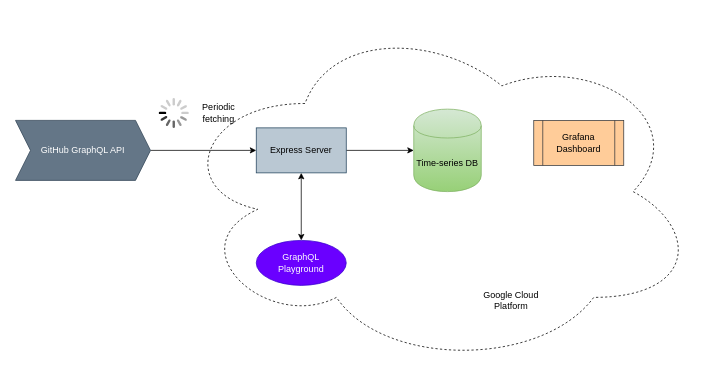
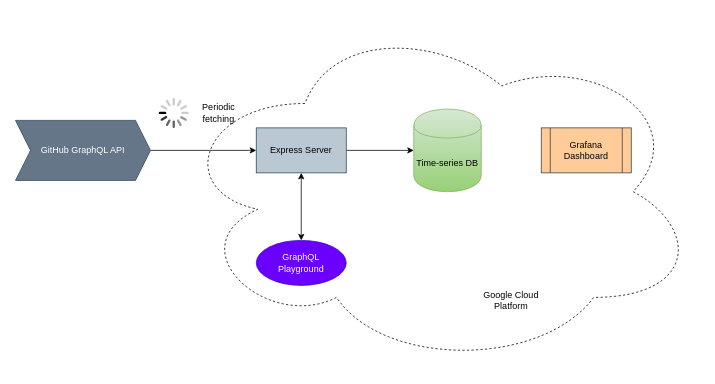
(579, 143) -> (586, 150)
